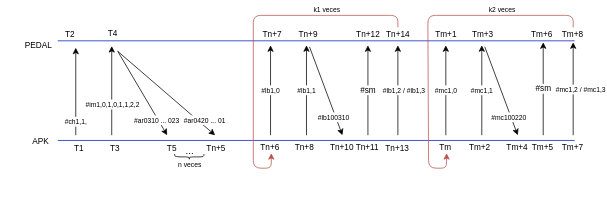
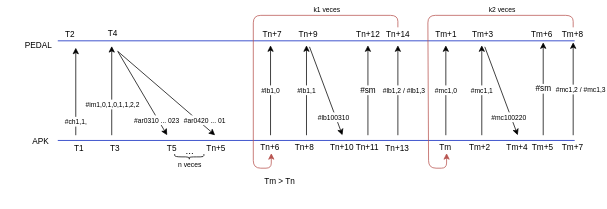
none -> (279, 182)
